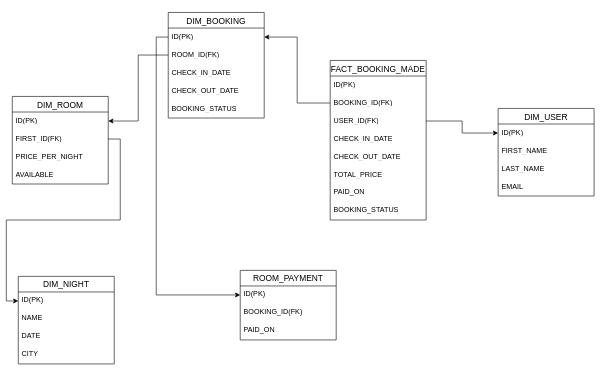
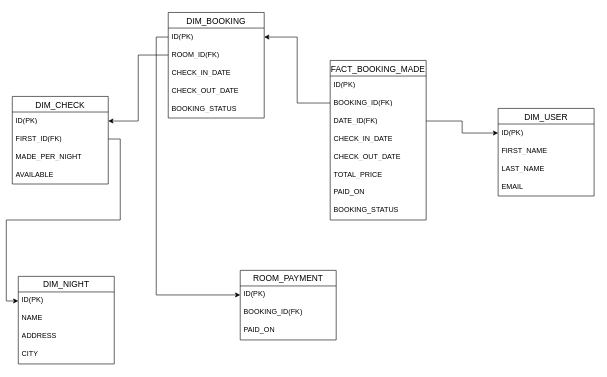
(60, 105) -> (60, 105)
(356, 120) -> (356, 120)
(46, 156) -> (44, 156)
(30, 336) -> (36, 336)
